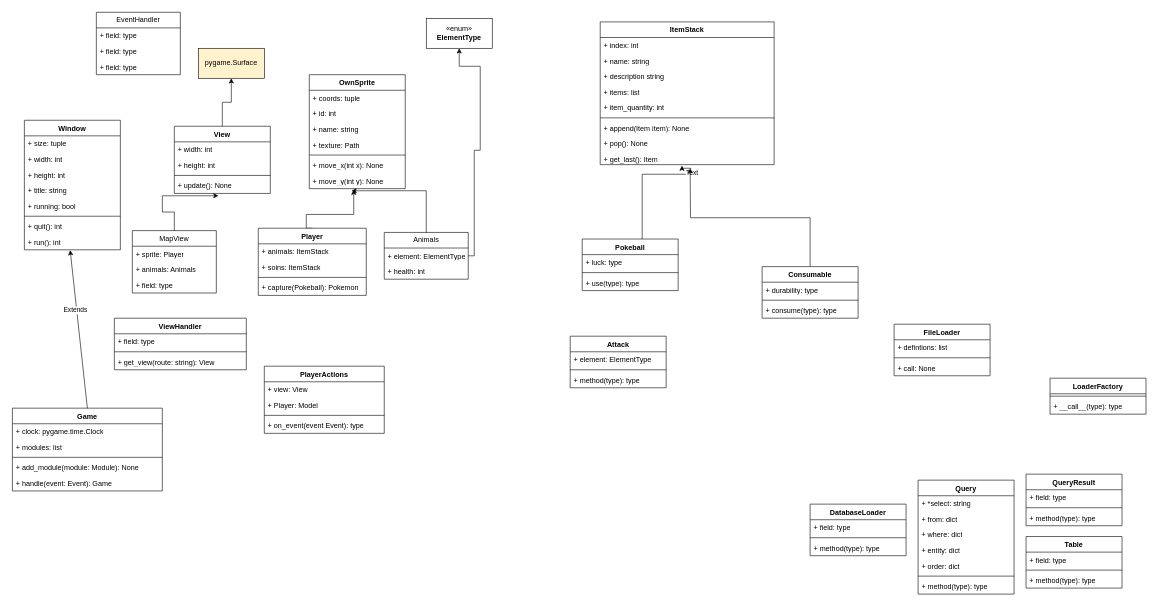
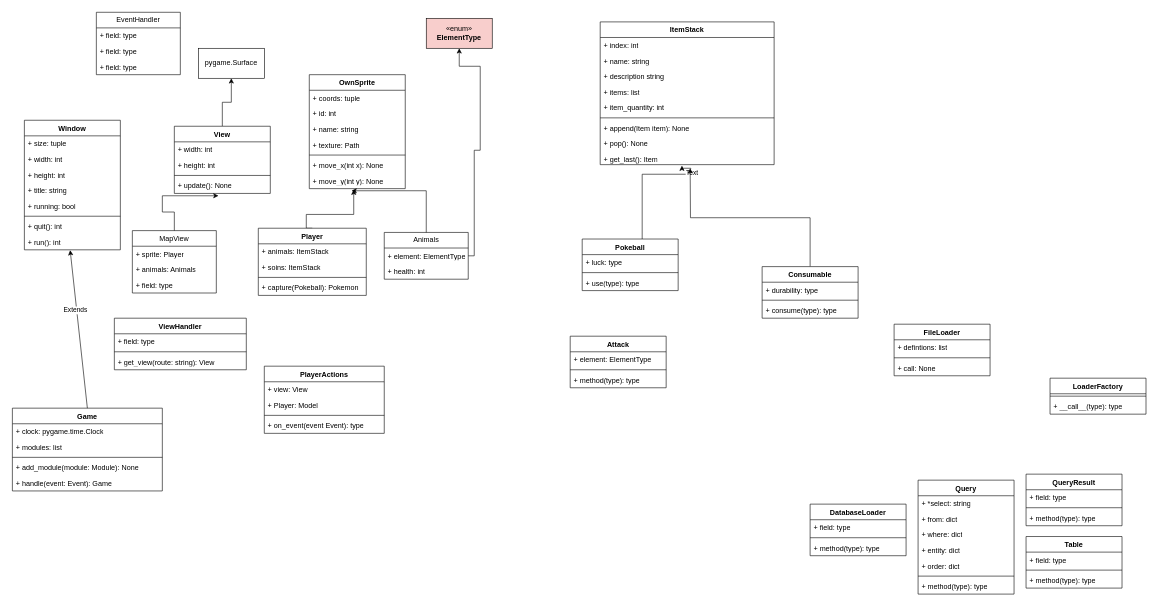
(459, 33) -> (459, 33)
(231, 63) -> (231, 63)
